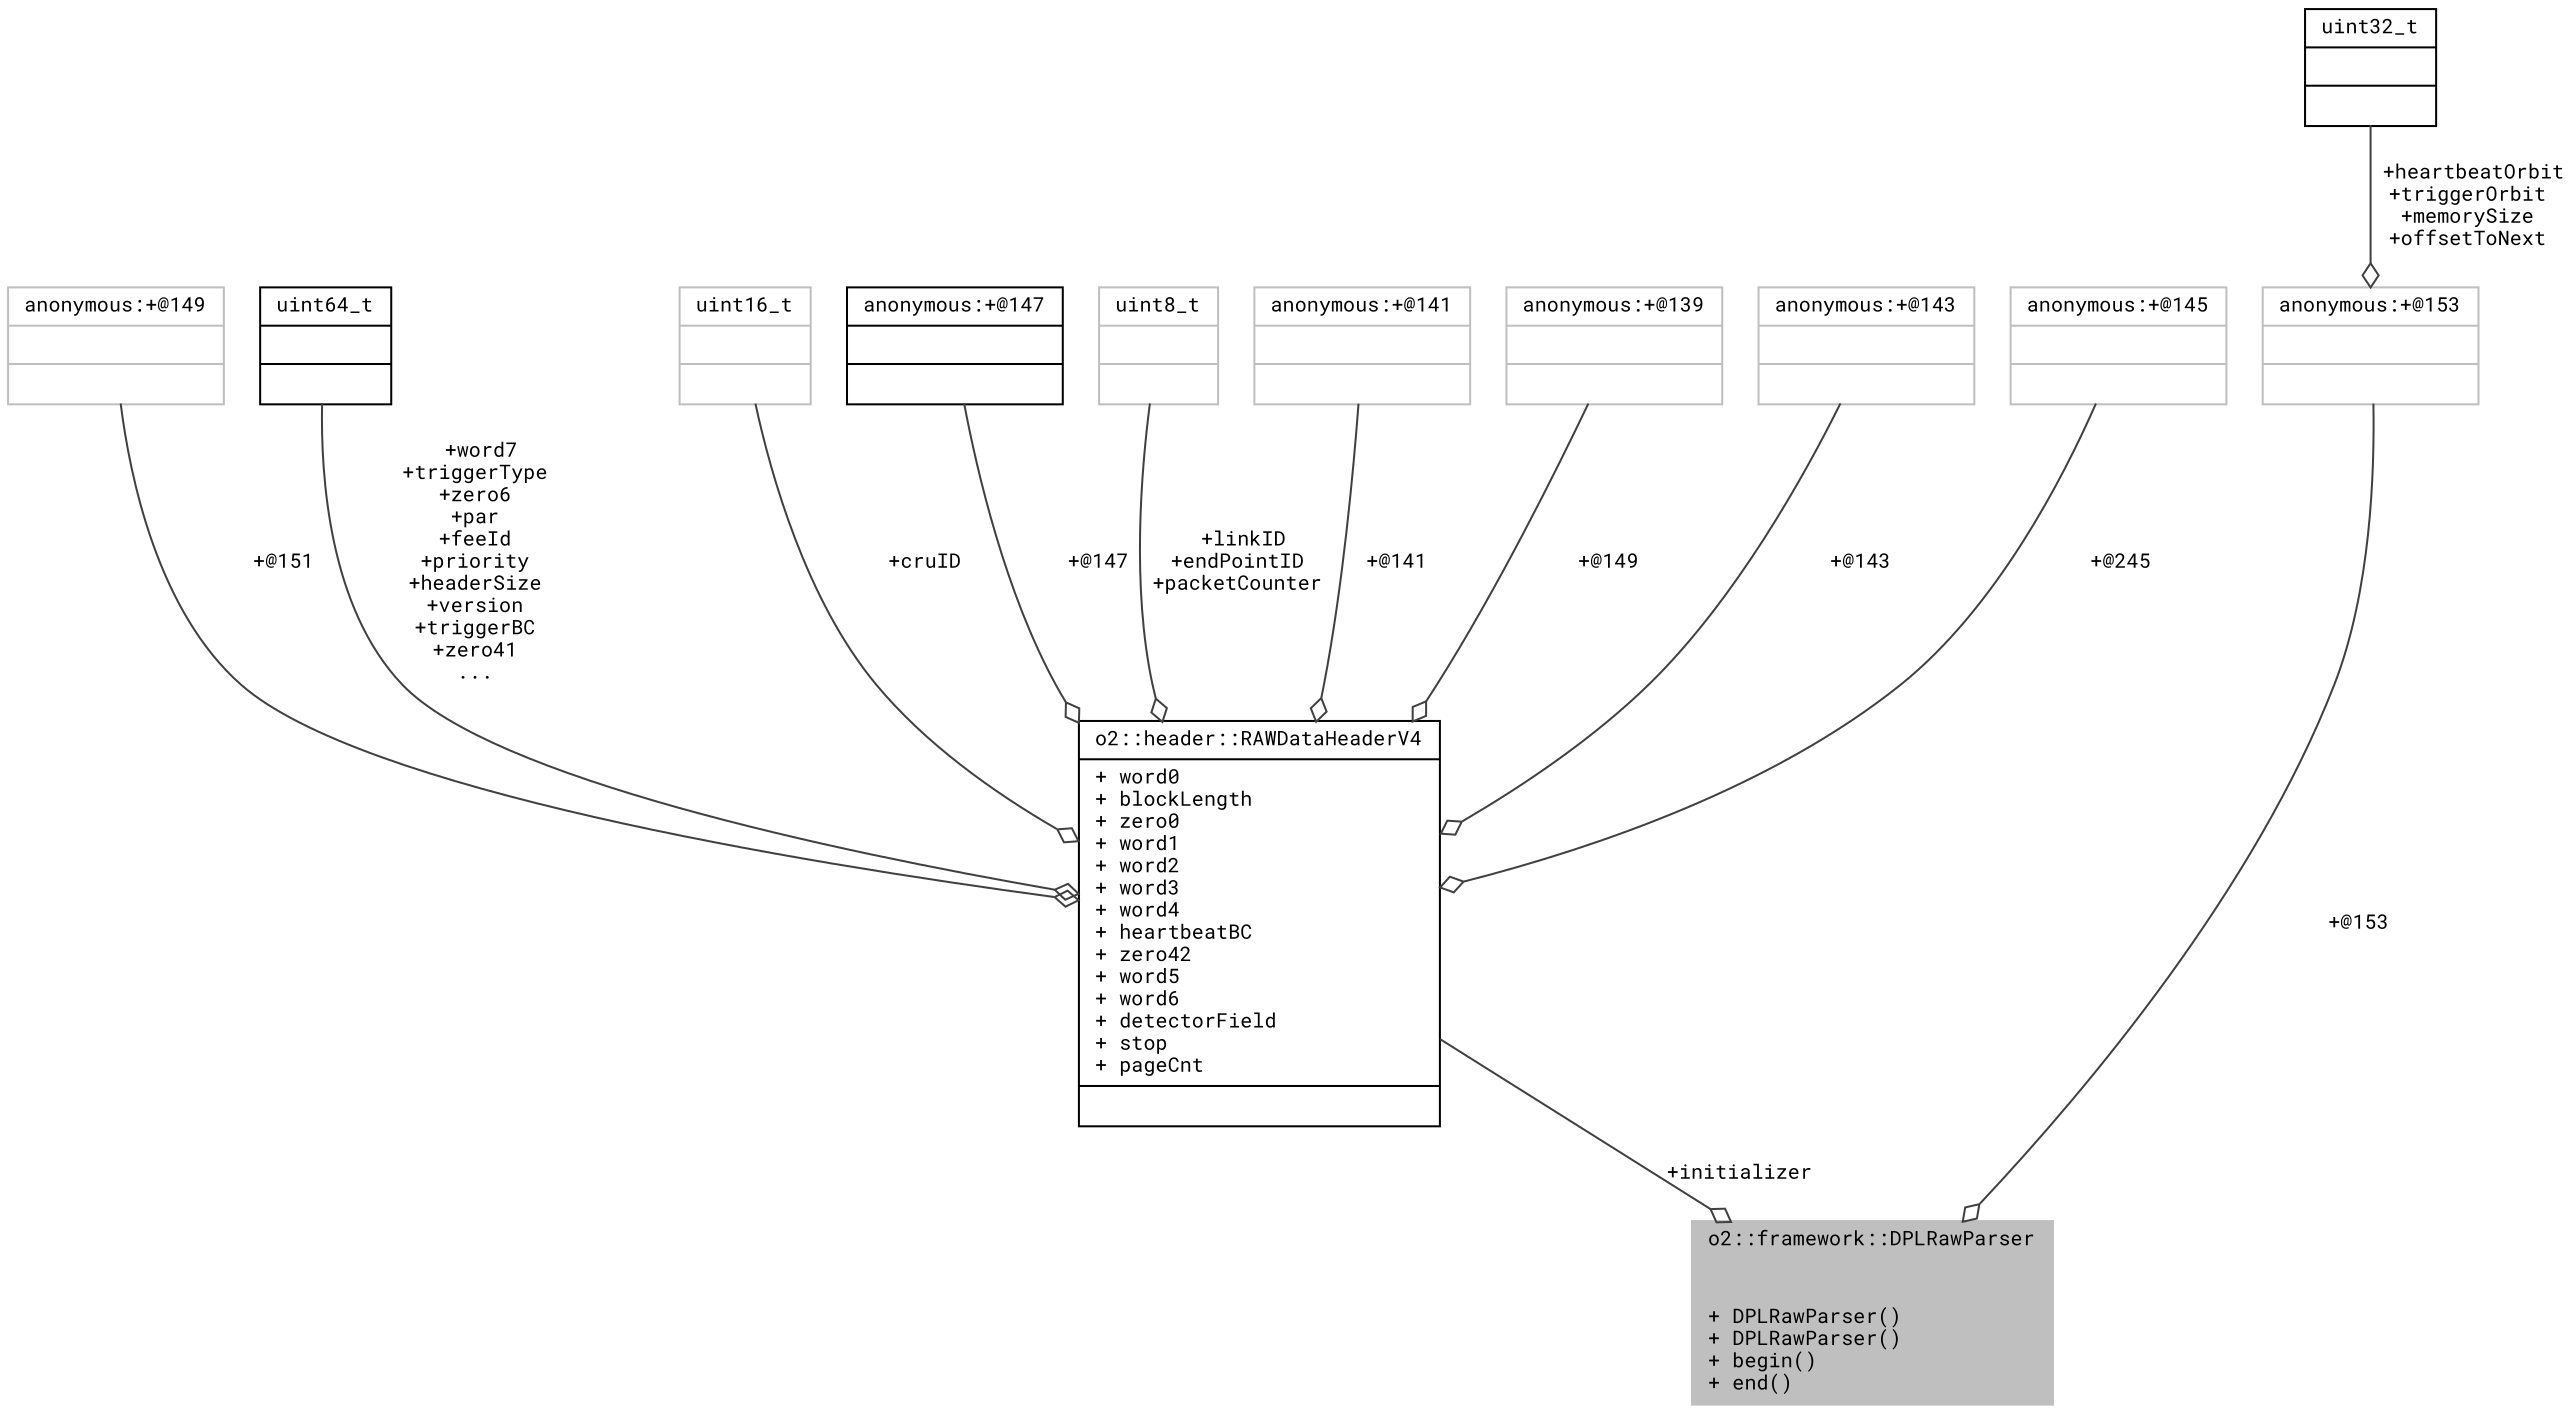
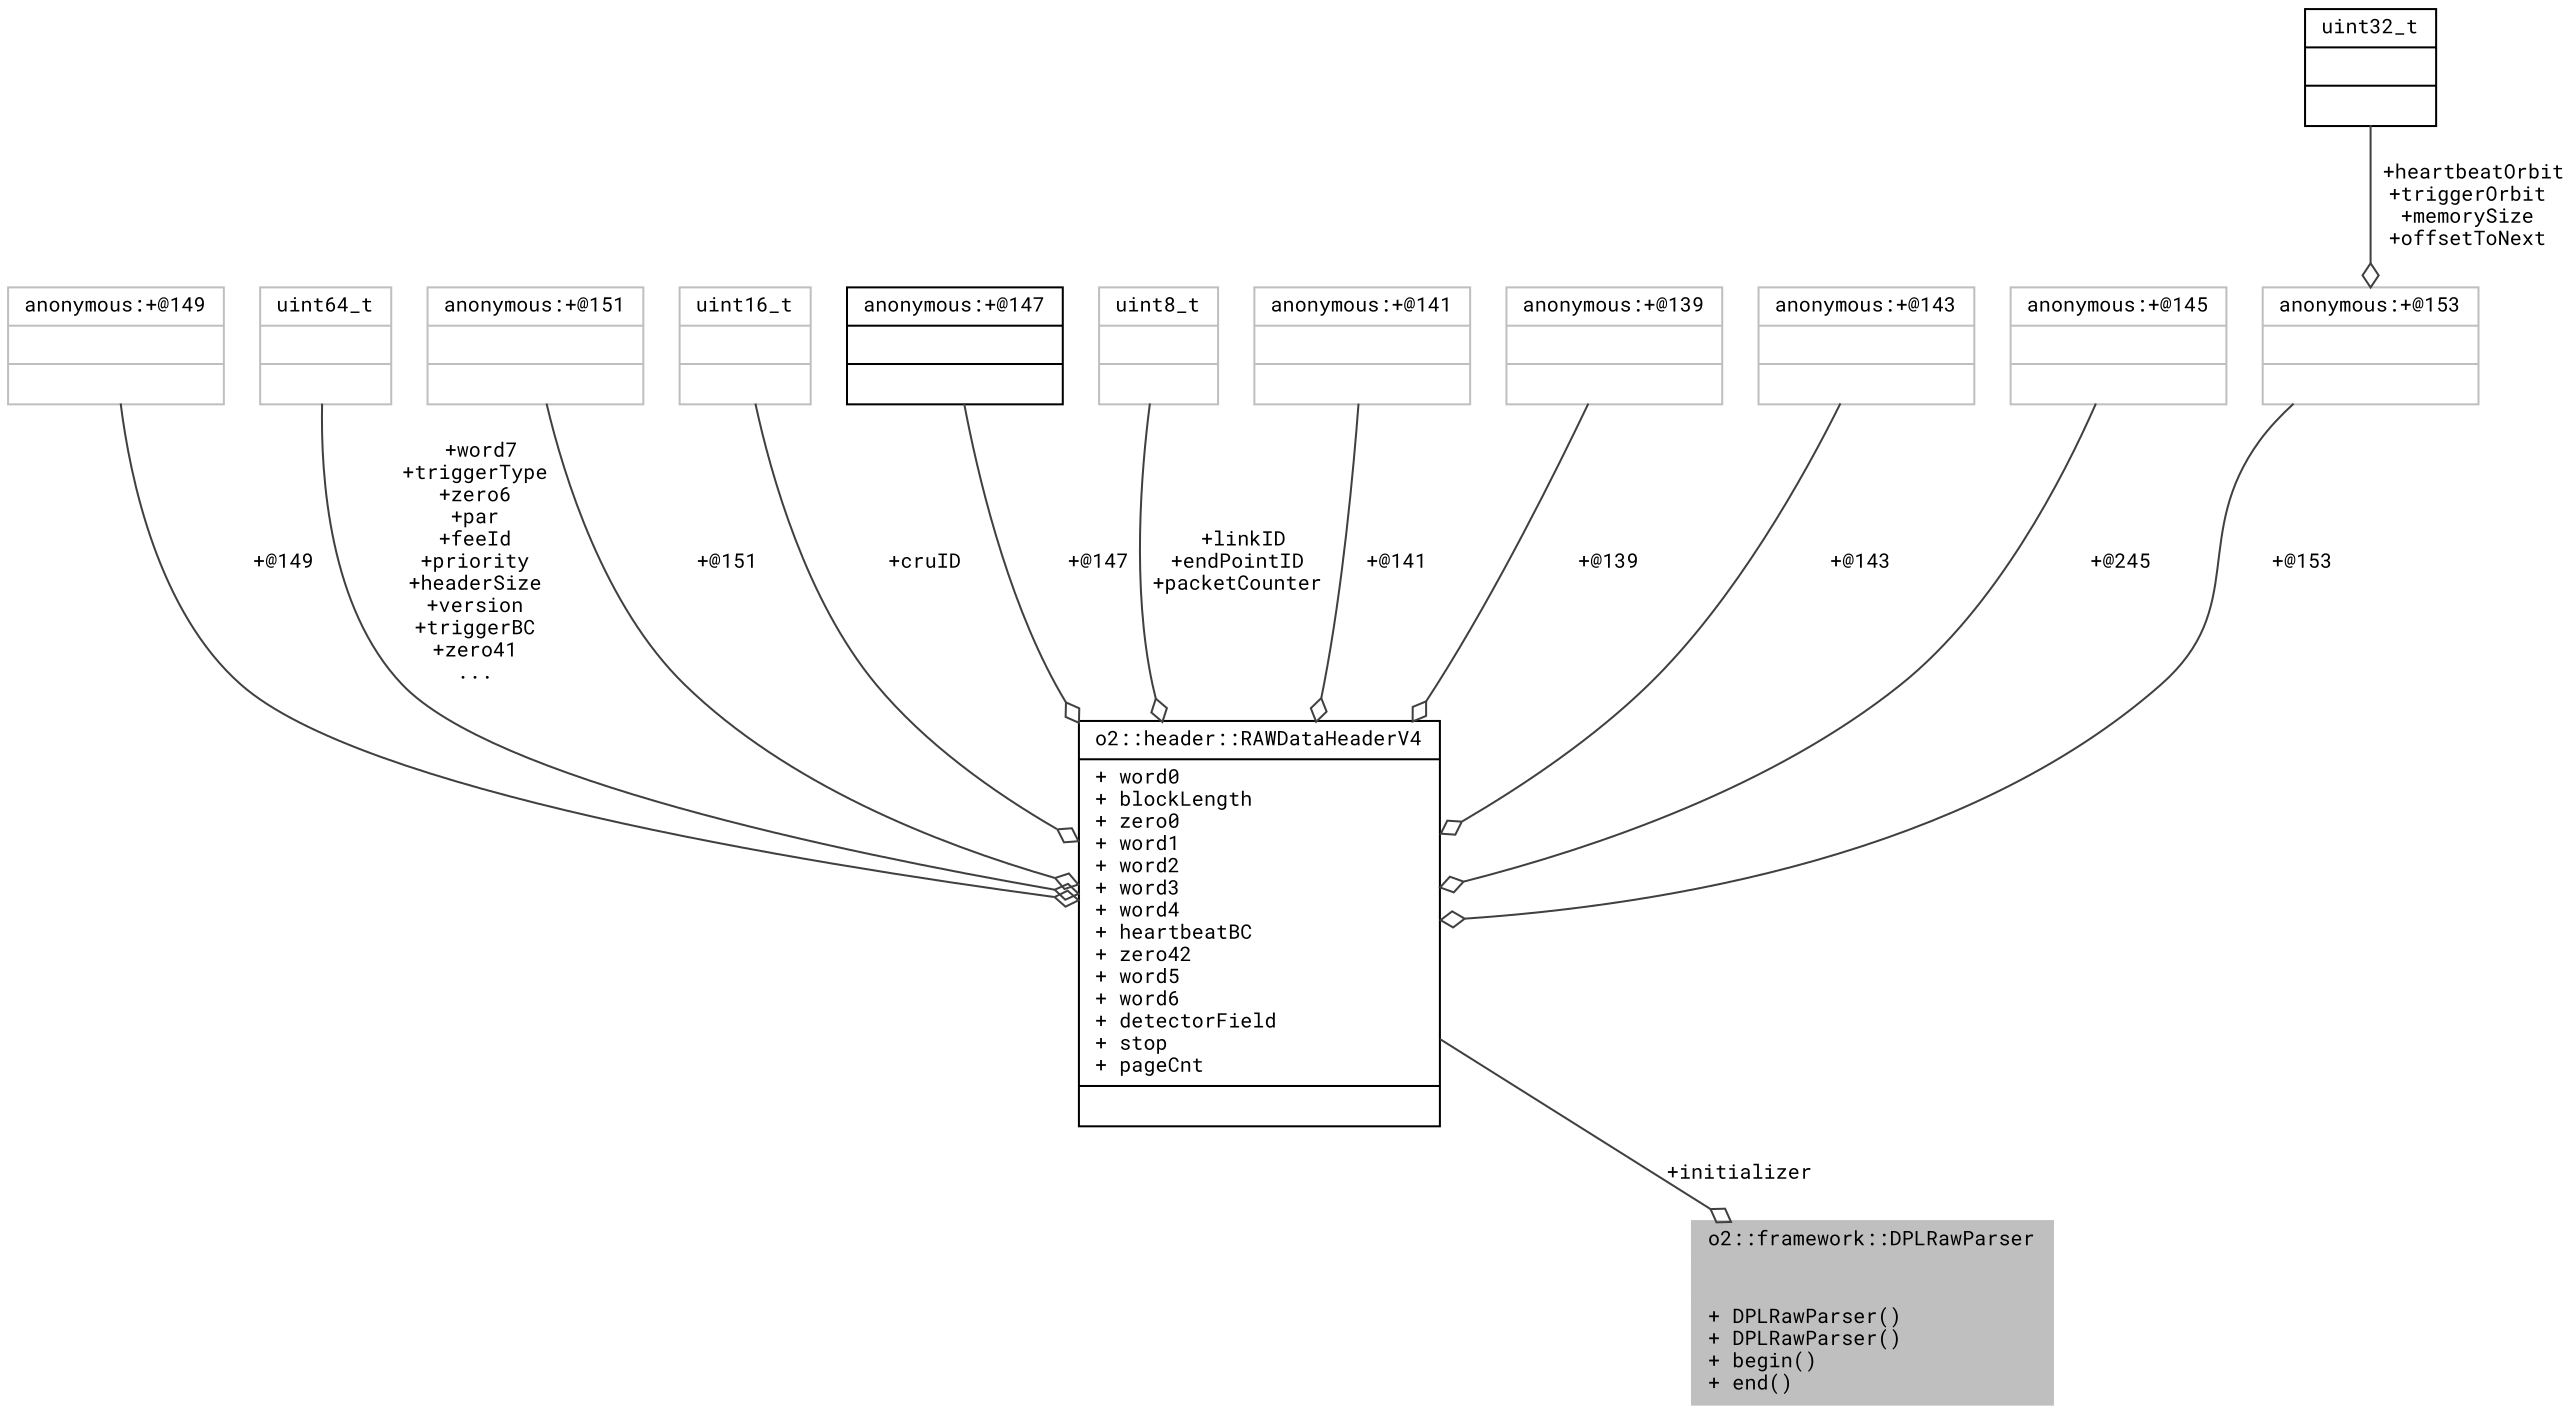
(326, 346) -> (326, 346)
none -> (535, 346)
(278, 563) -> (278, 563)
(1603, 563) -> (1603, 563)
(2258, 840) -> (1981, 799)
